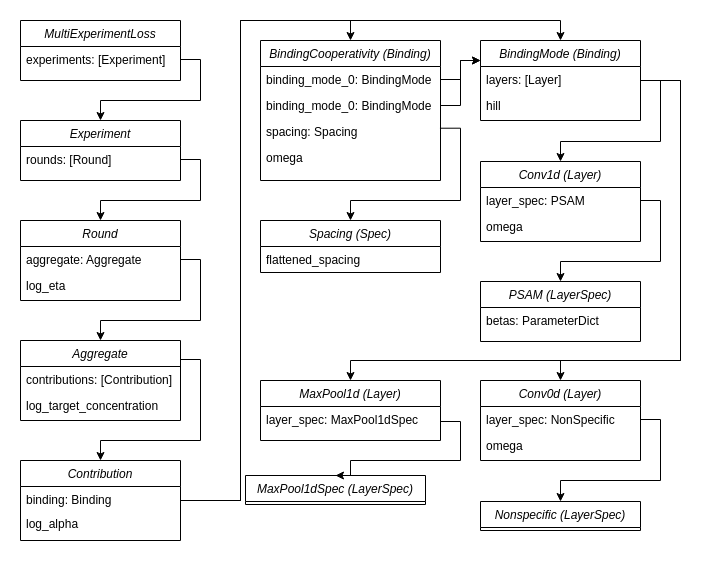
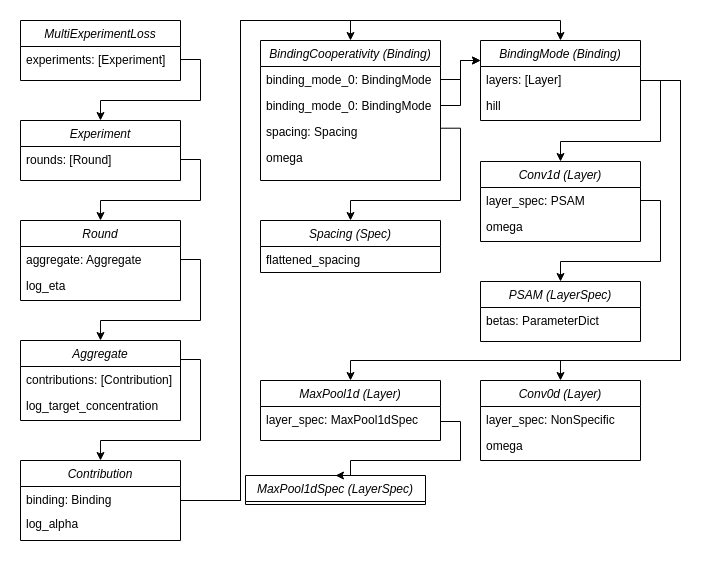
(644, 481) -> none
(561, 516) -> none
